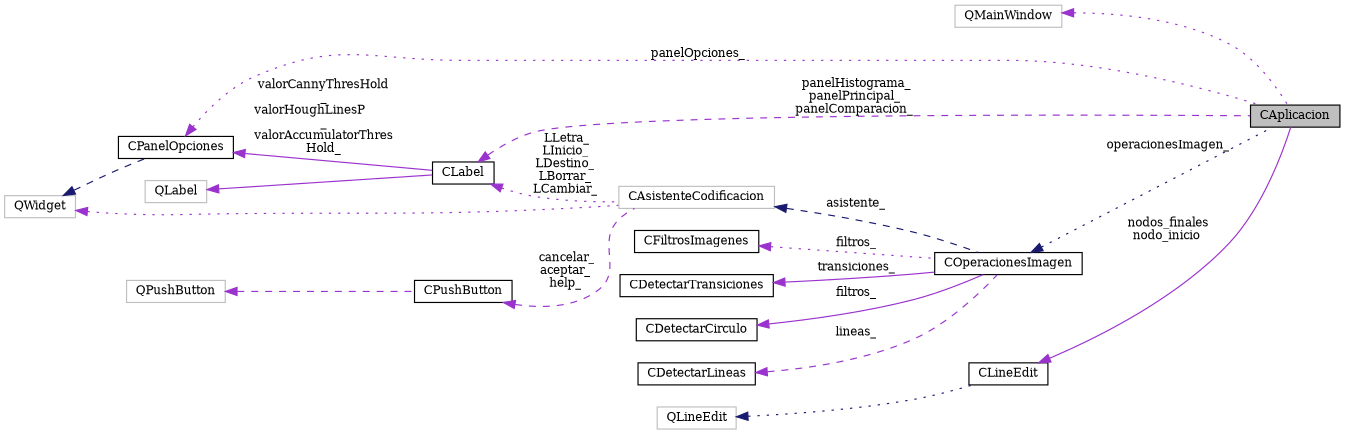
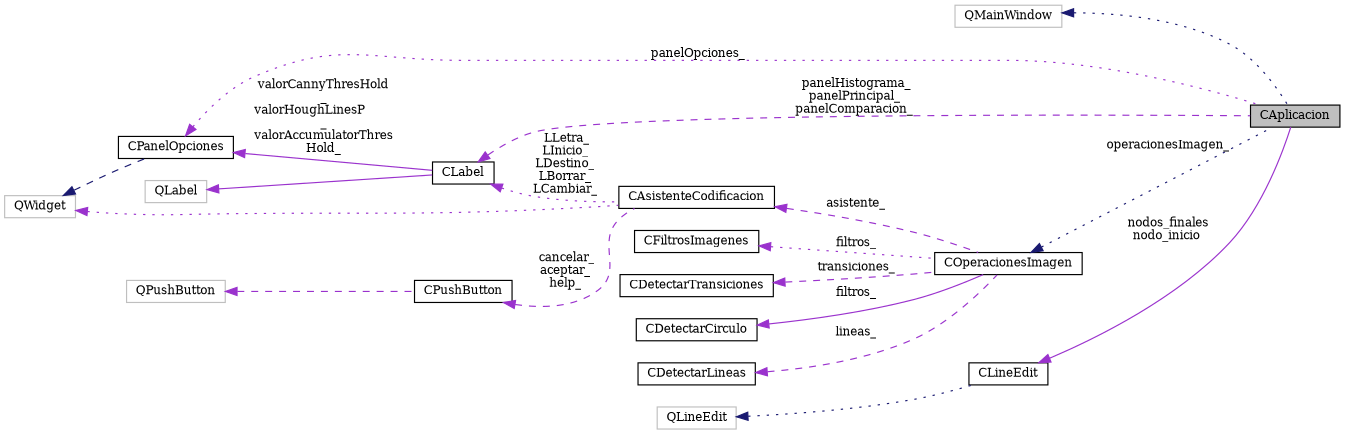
(1195, 30) -> (1195, 30)
(697, 197) -> (697, 197)
(884, 225) -> (884, 225)
(860, 278) -> (860, 278)
